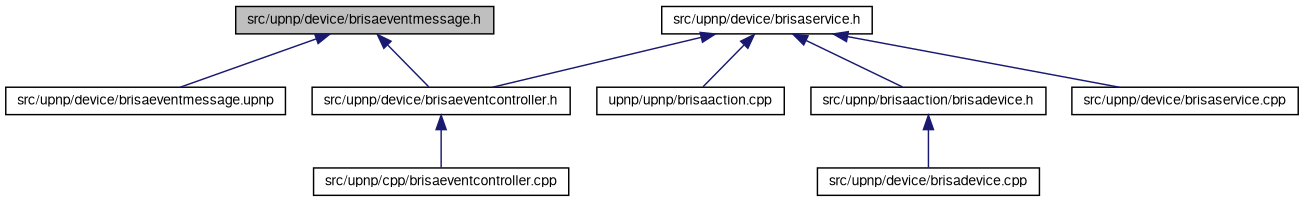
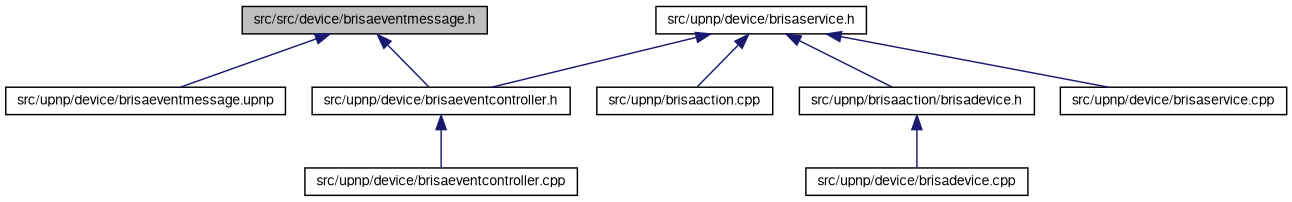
(365, 20) -> (365, 20)
(691, 101) -> (685, 101)
(441, 182) -> (441, 182)
